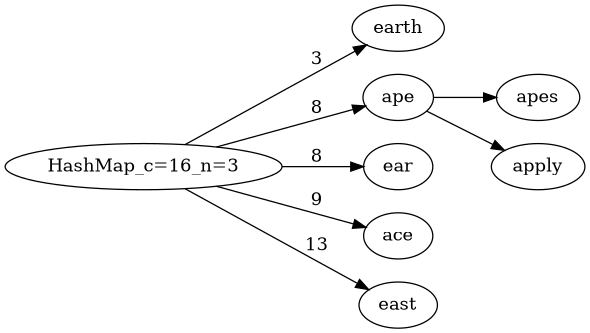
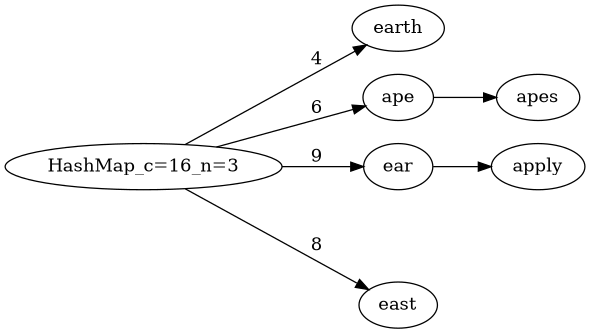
(317, 60) -> (317, 60)
(317, 108) -> (317, 108)
(460, 128) -> (456, 167)
(317, 157) -> (317, 157)
(398, 236) -> none
(317, 245) -> (317, 245)
